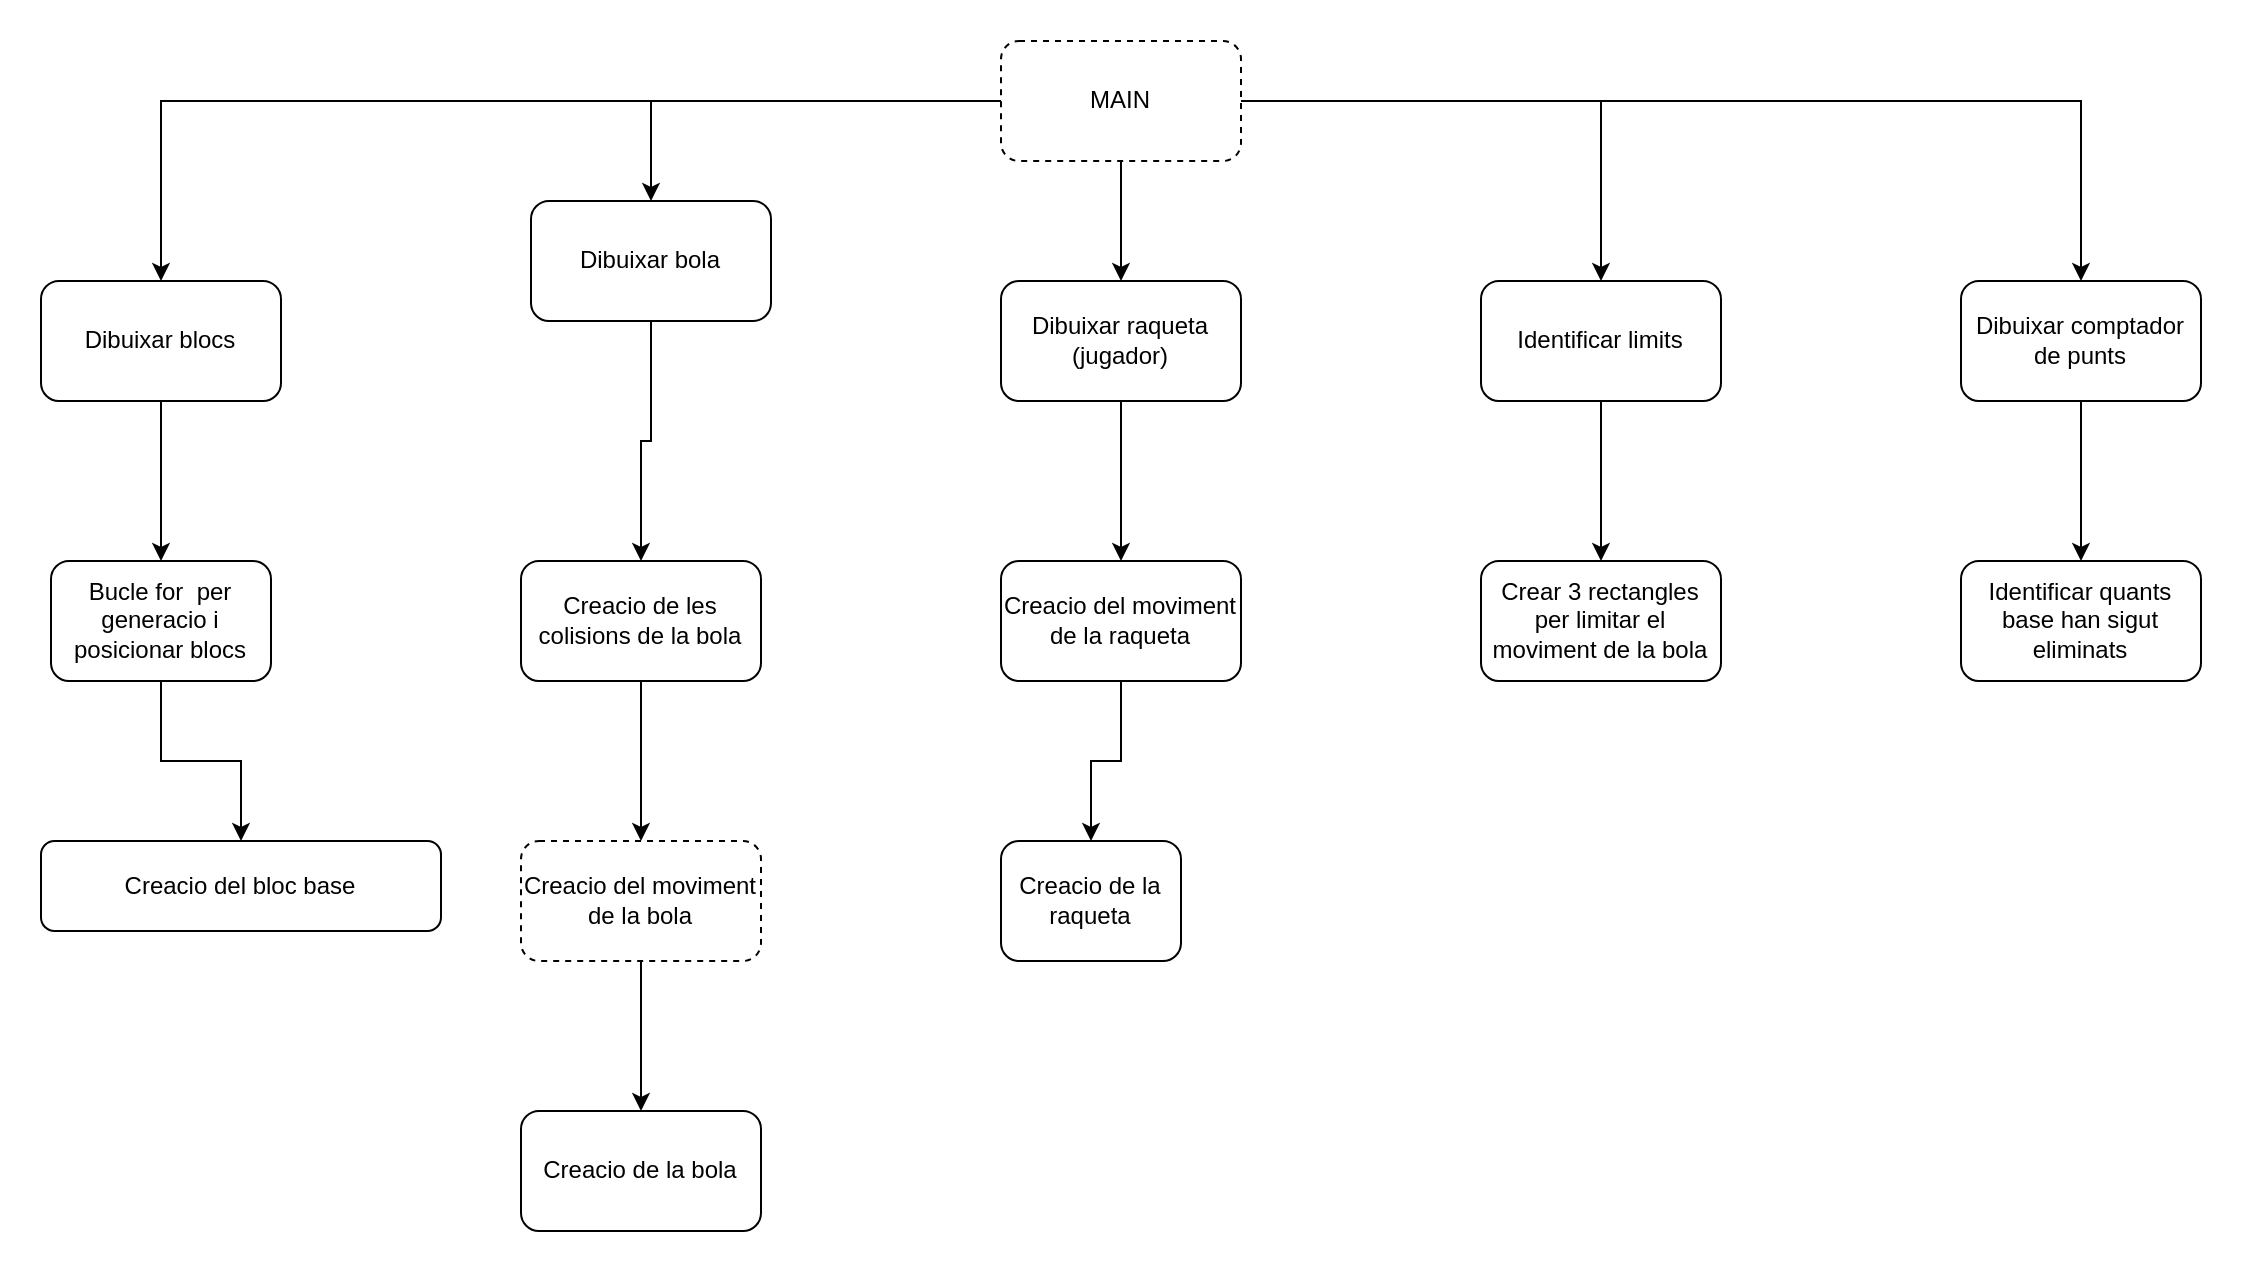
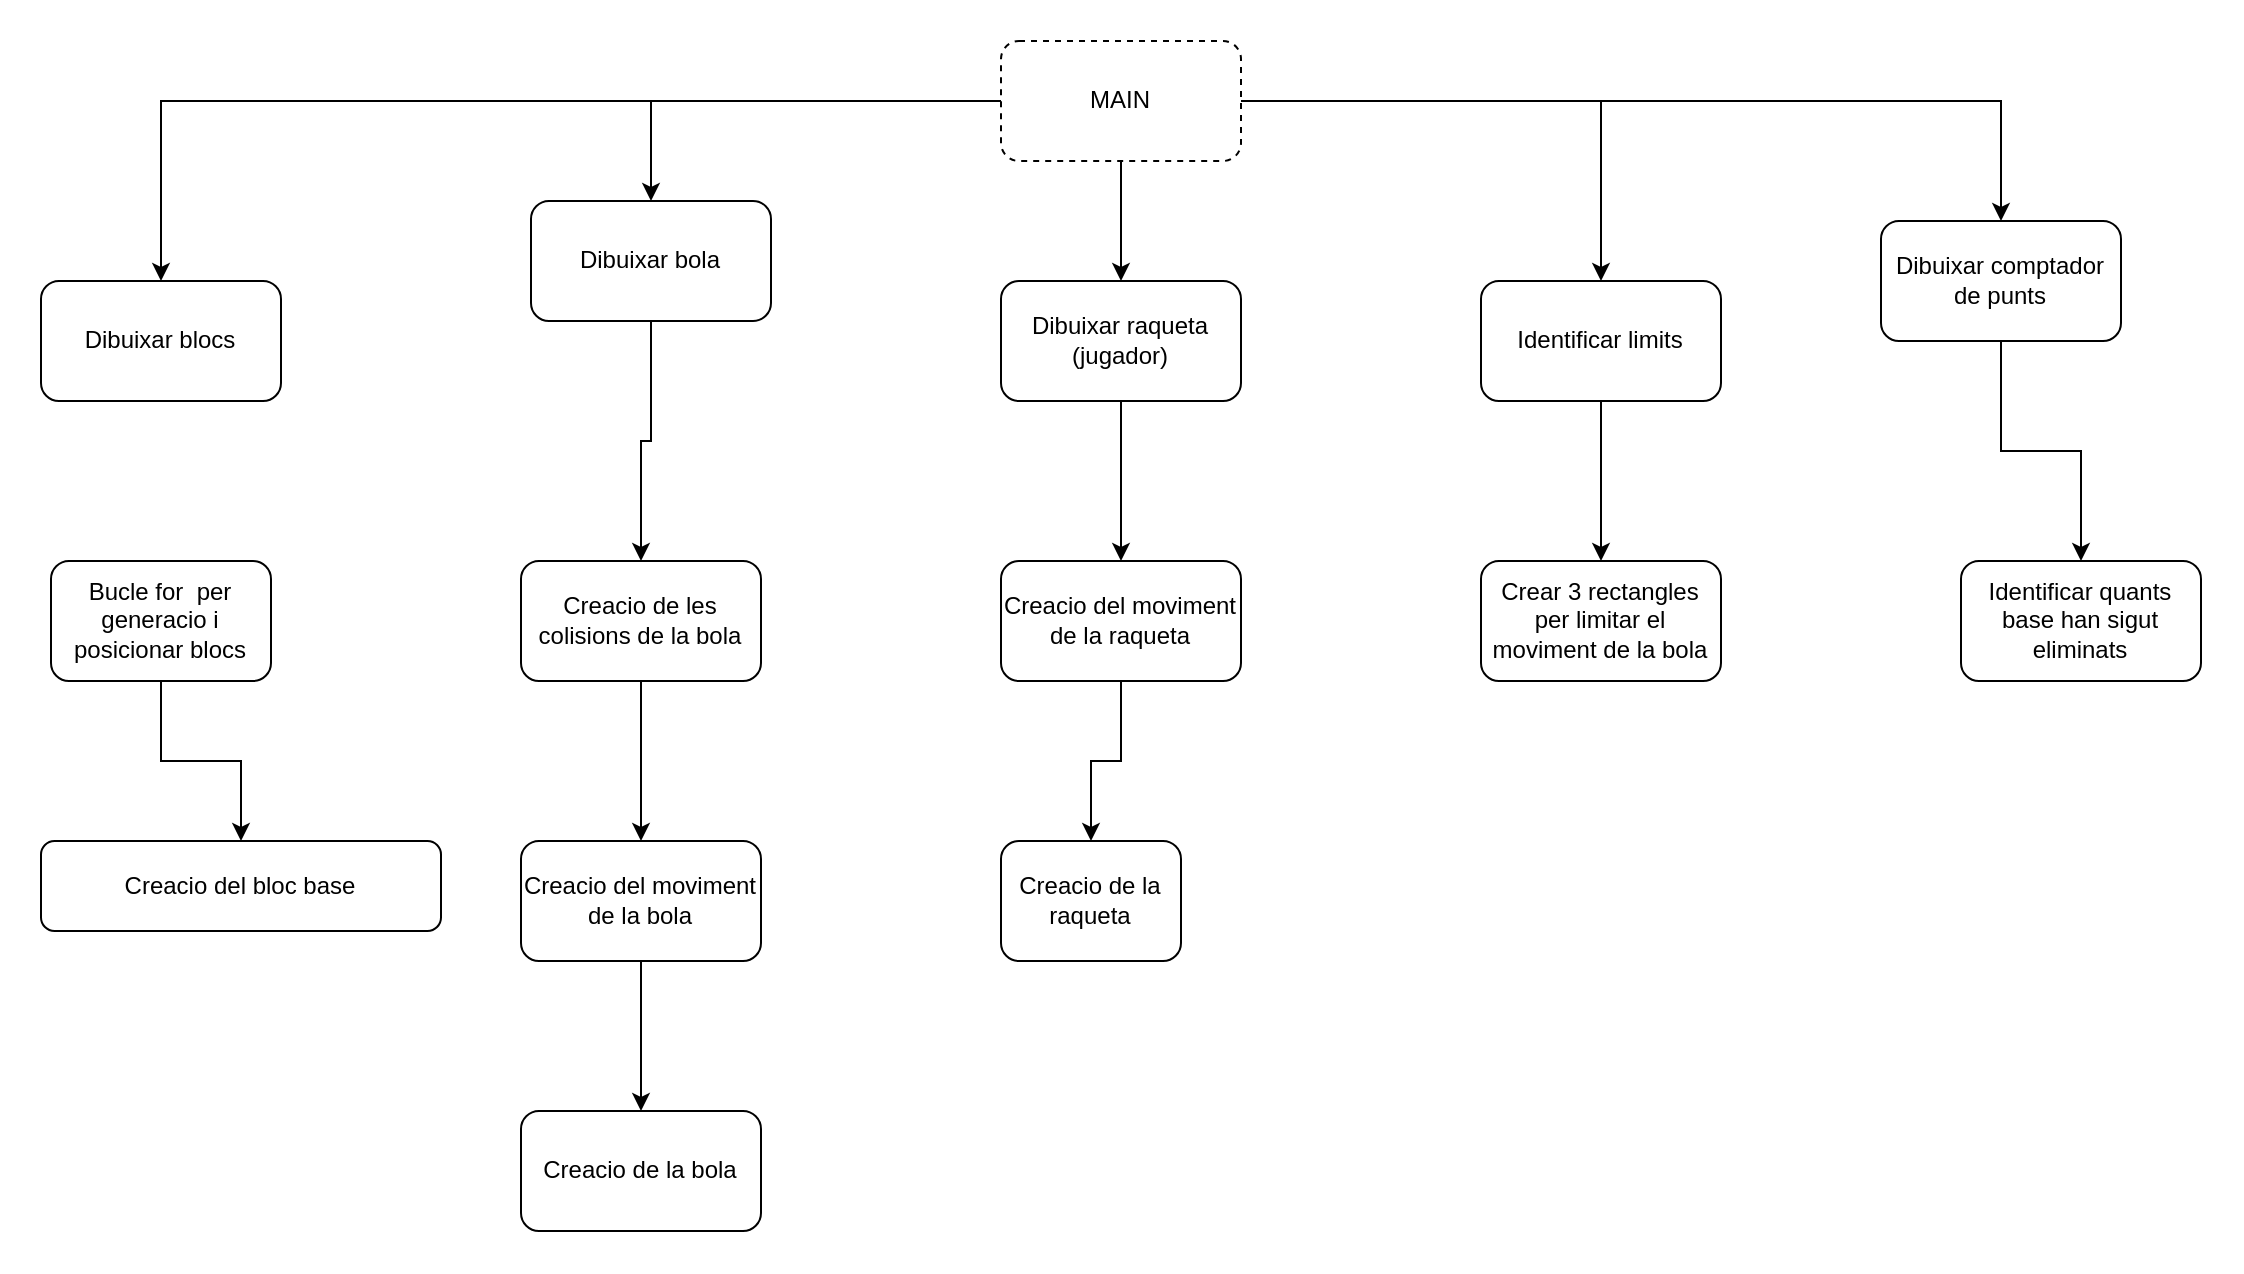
(2081, 341) -> (2001, 281)
(161, 474) -> none
(641, 901) -> (641, 901)
